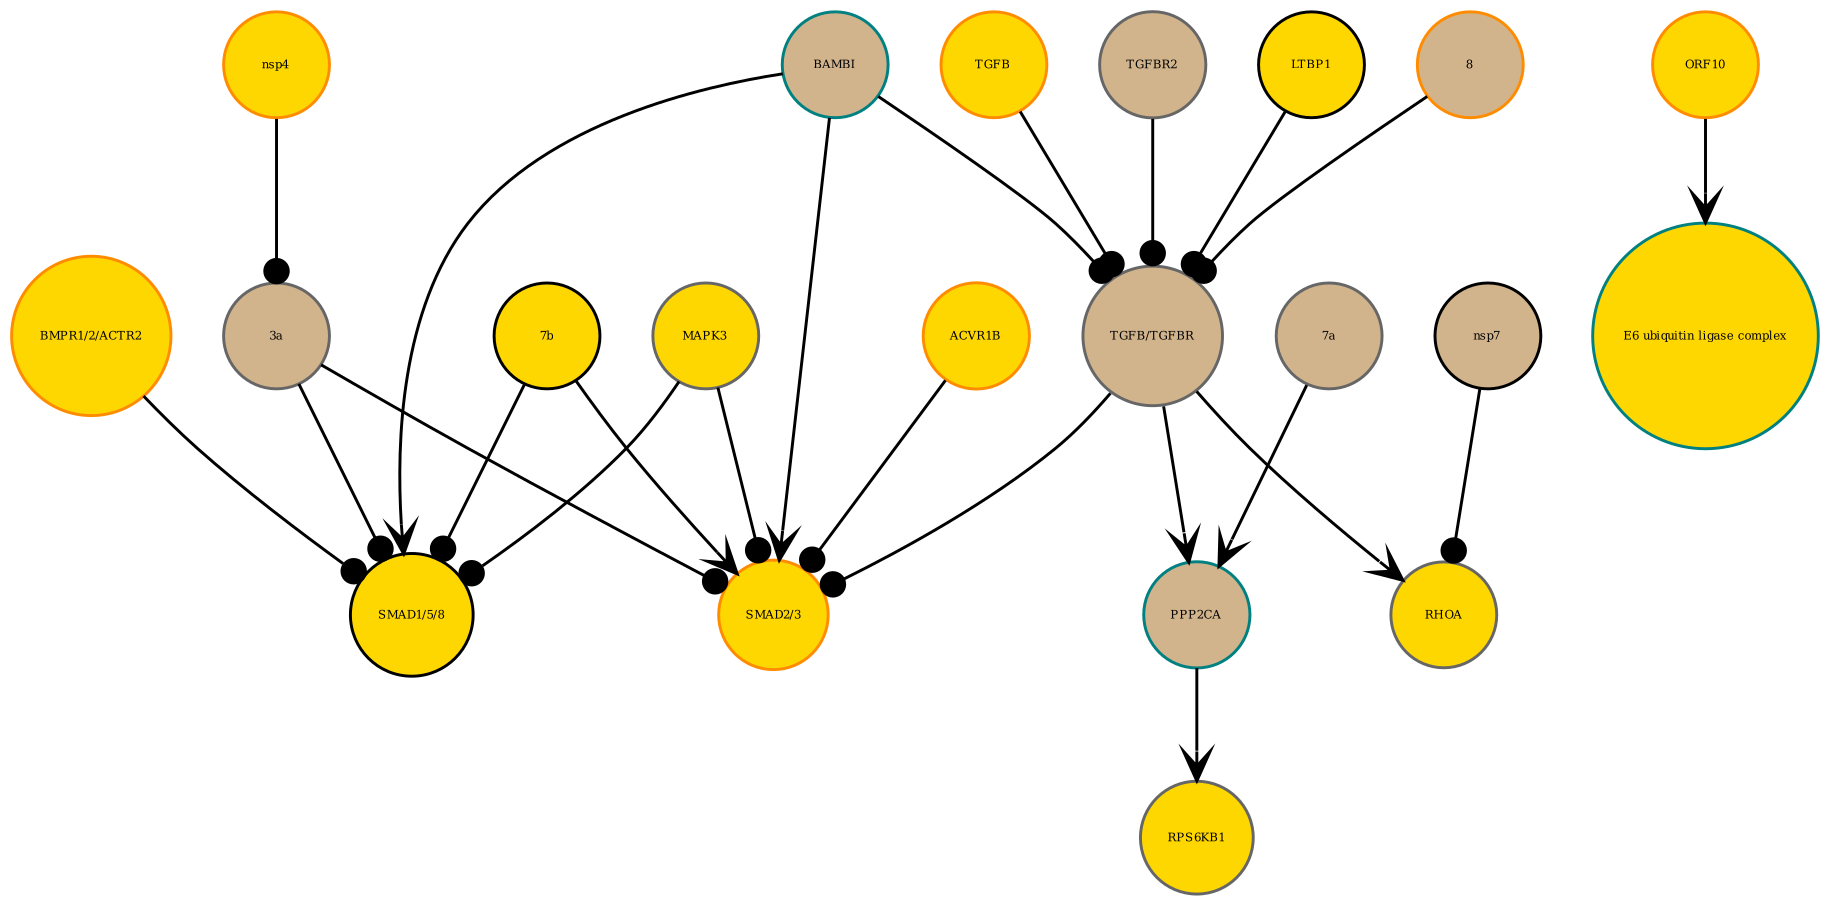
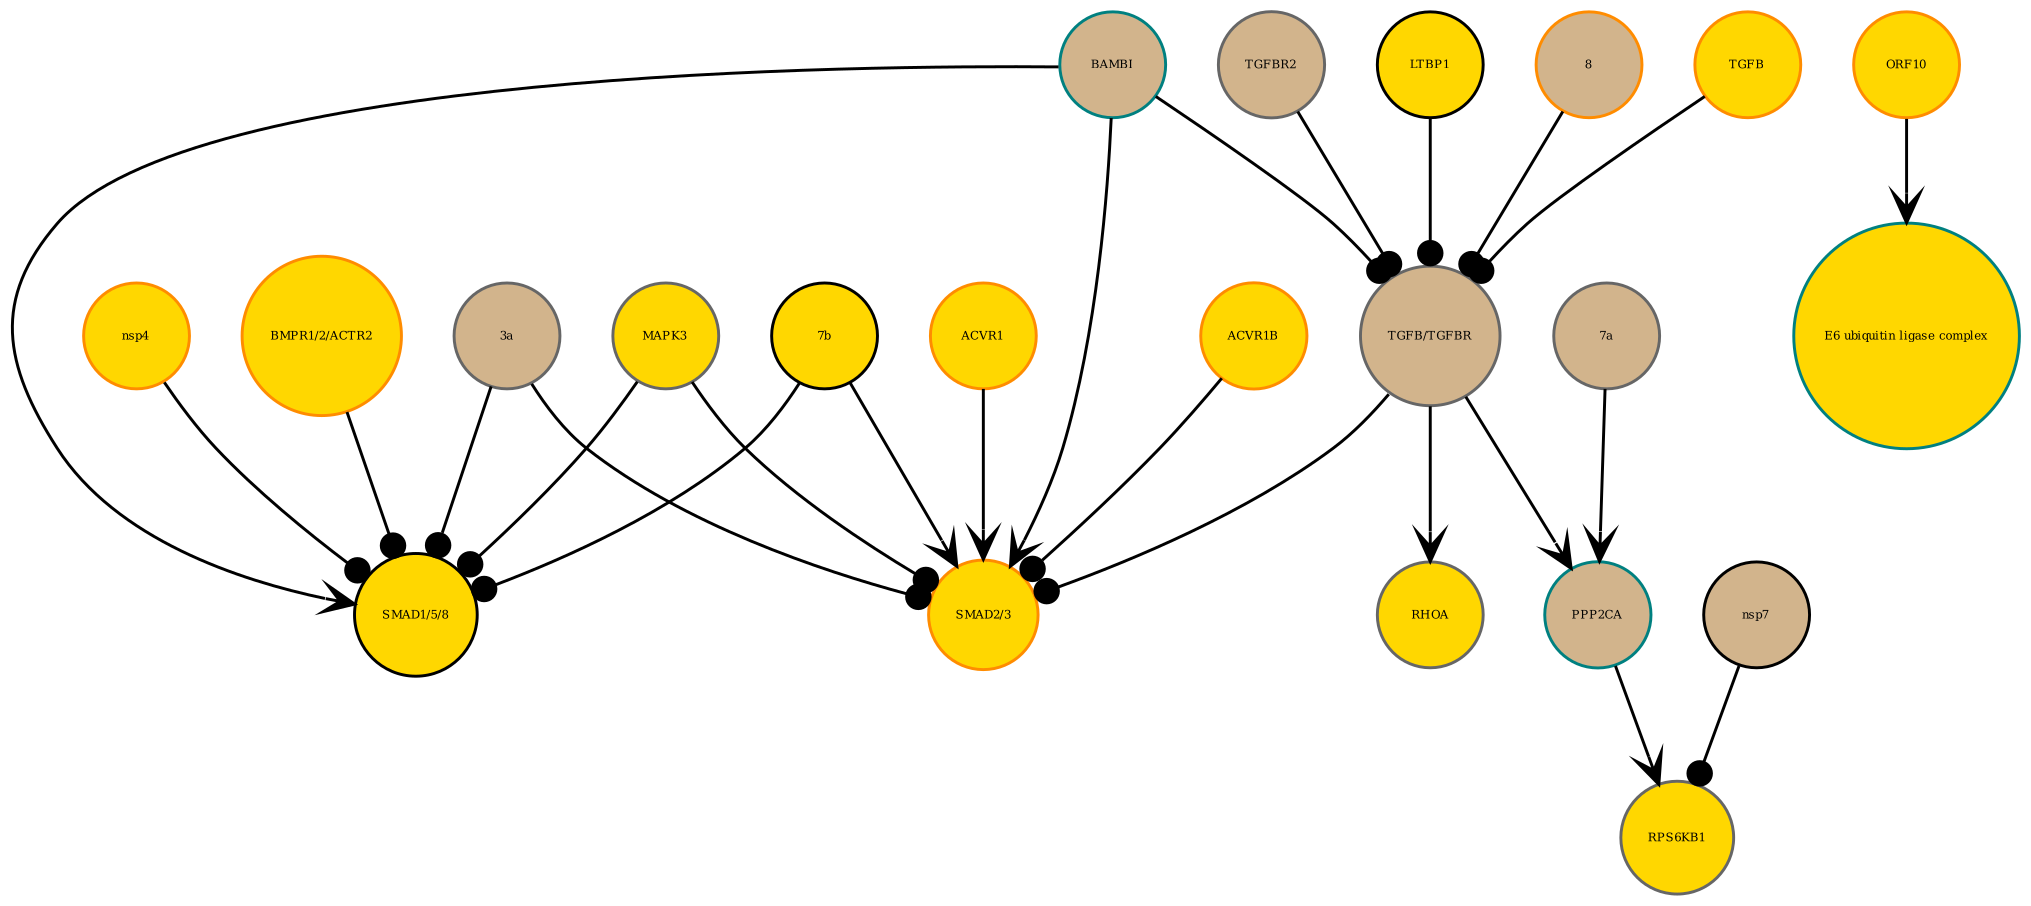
(277, 189) -> (248, 480)
none -> (983, 336)
(1468, 464) -> (1721, 714)
